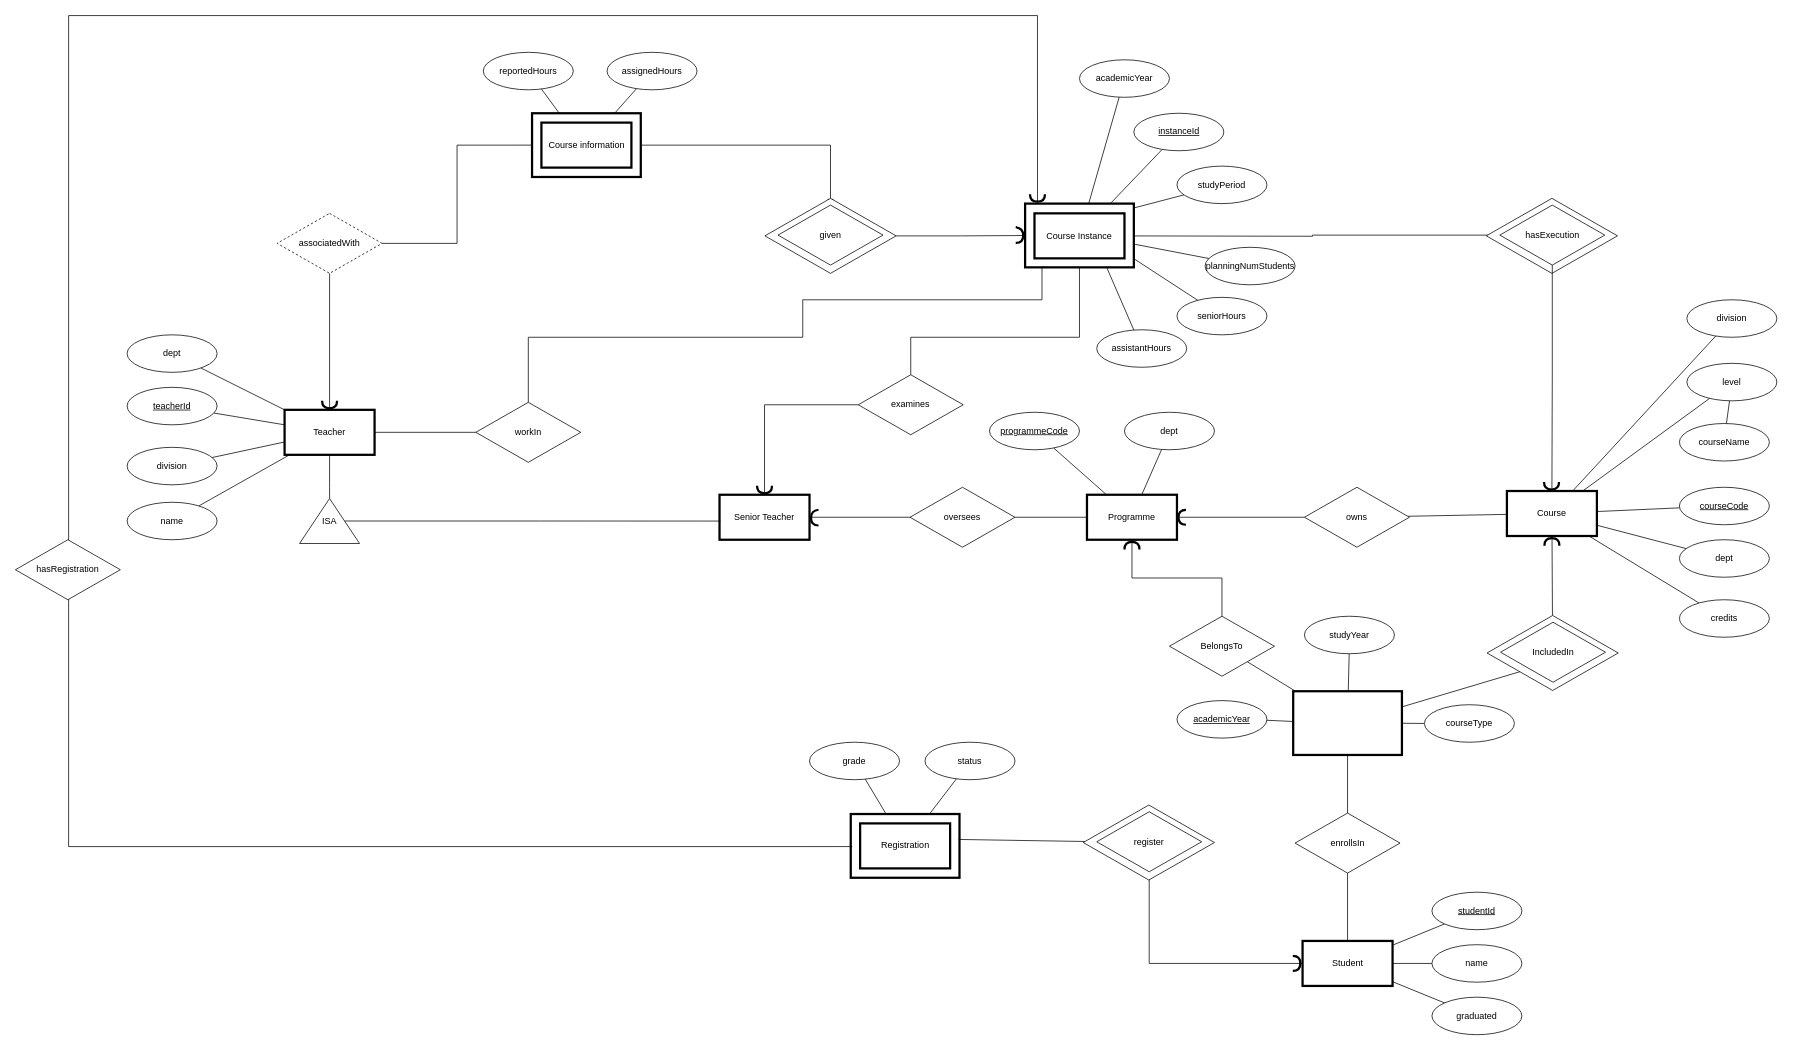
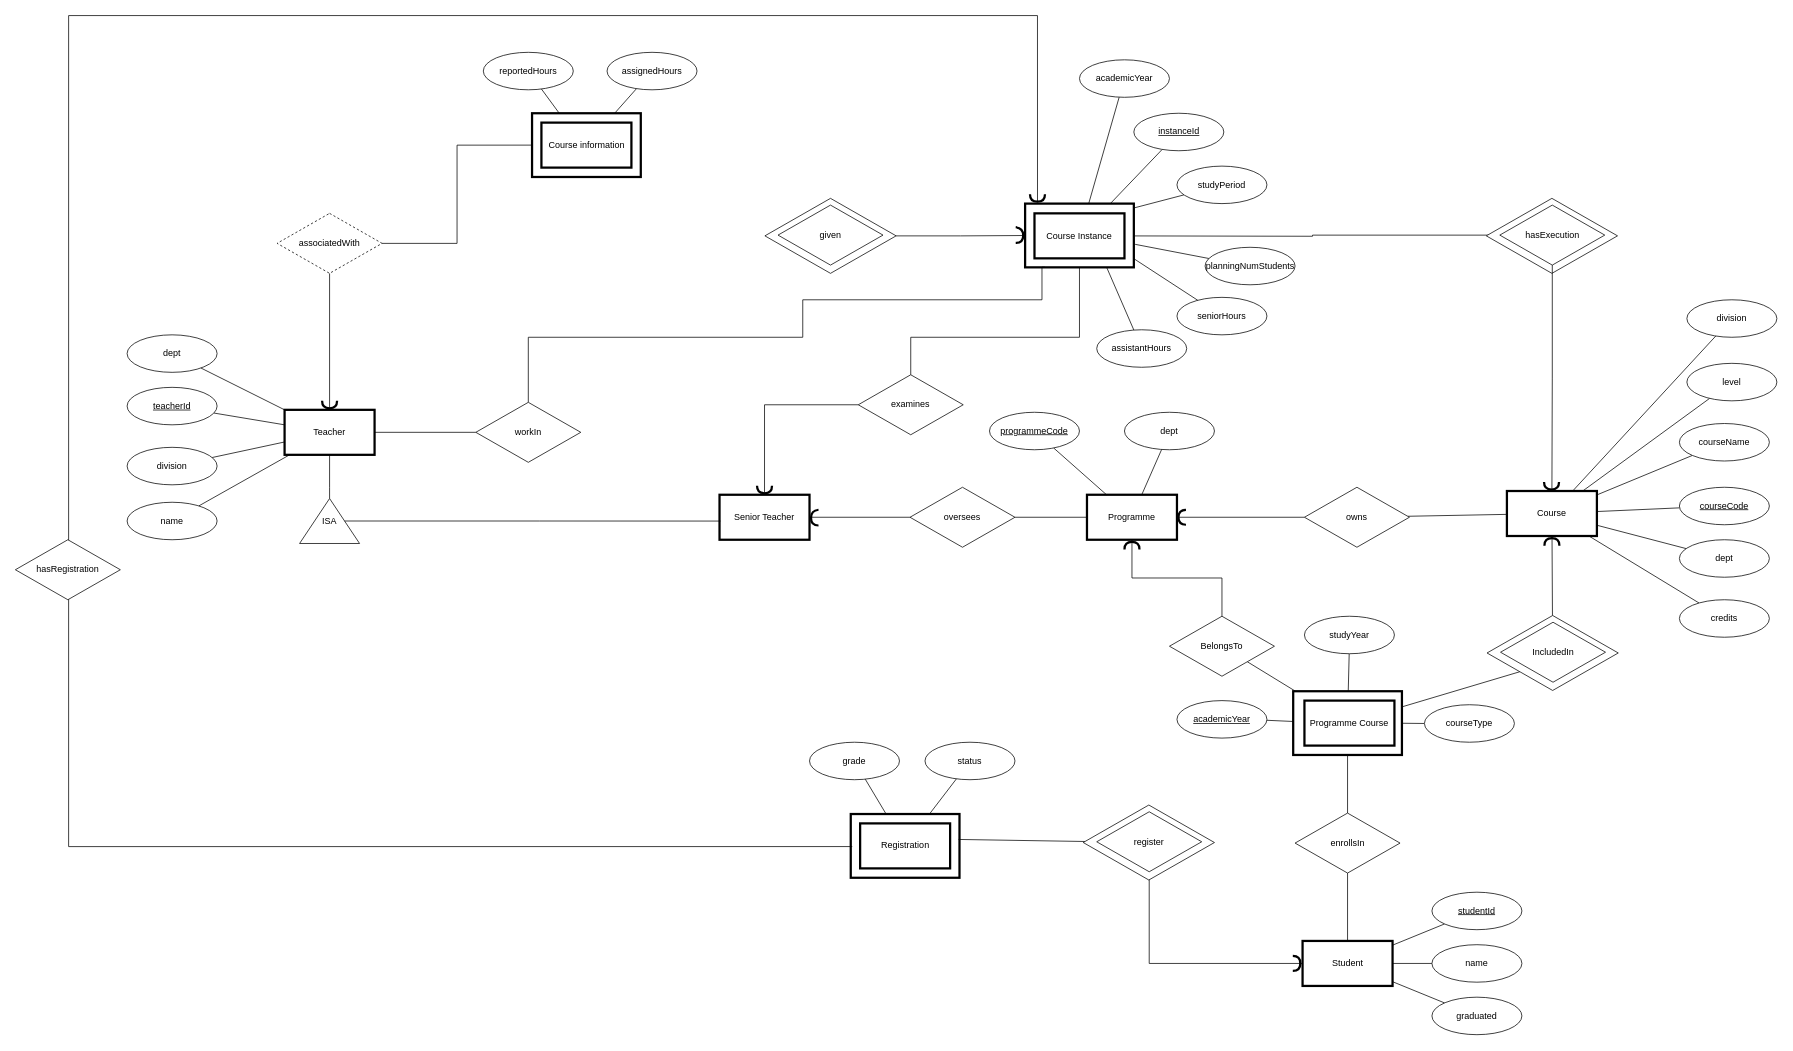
(762, 145) -> none
(1728, 412) -> (1644, 475)
none -> (1350, 723)
